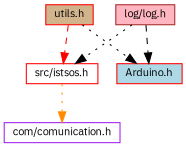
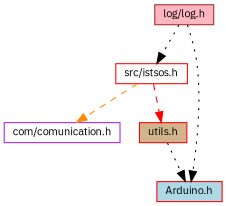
(66, 39) -> (156, 98)
(147, 39) -> (199, 98)
(62, 98) -> (111, 100)
